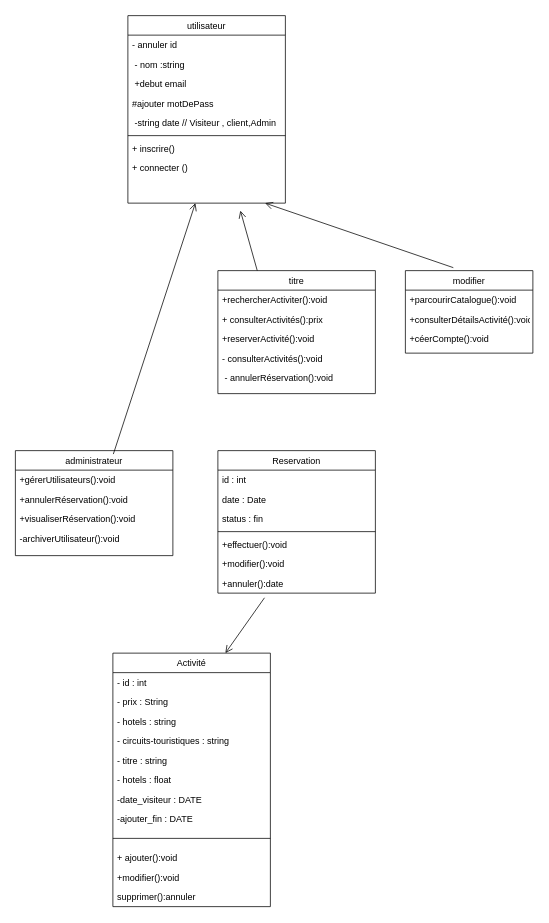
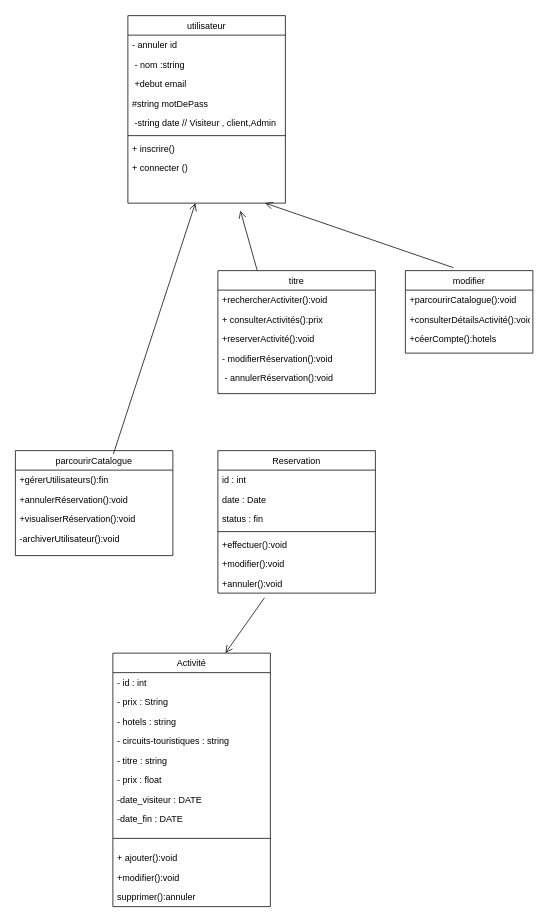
(176, 104) -> (173, 104)
(453, 339) -> (458, 339)
(283, 359) -> (286, 359)
(94, 461) -> (94, 461)
(77, 480) -> (74, 480)
(257, 584) -> (256, 584)
(150, 780) -> (145, 780)
(160, 819) -> (153, 819)
